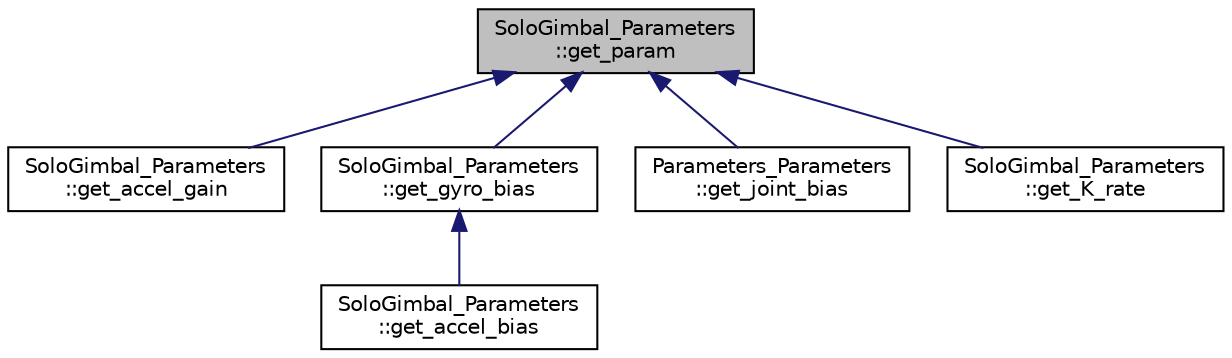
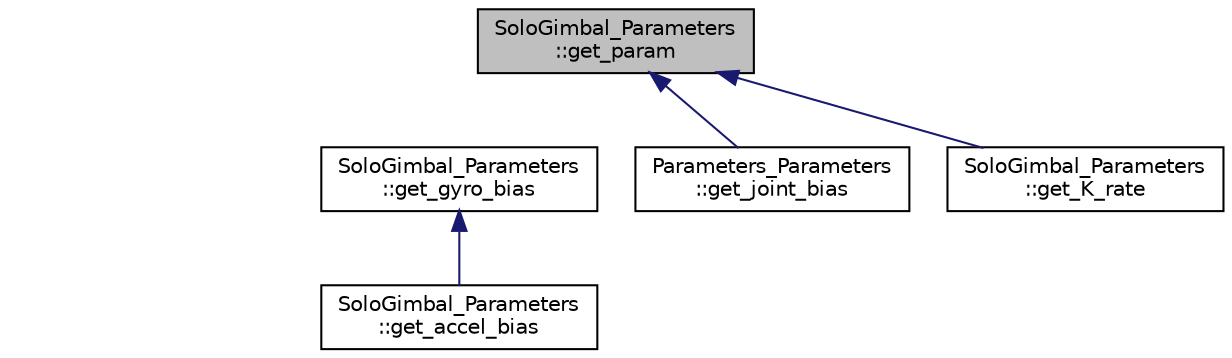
(530, 117) -> none
(146, 179) -> none
